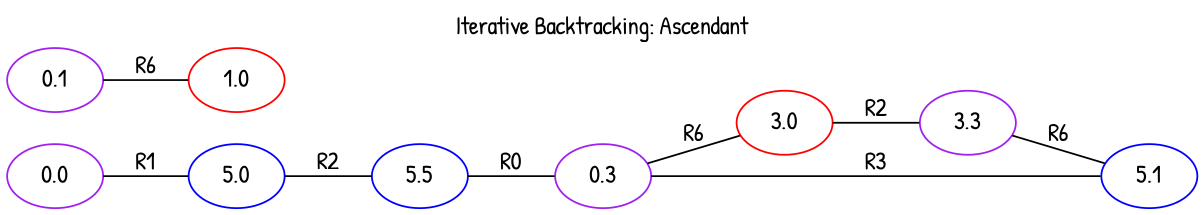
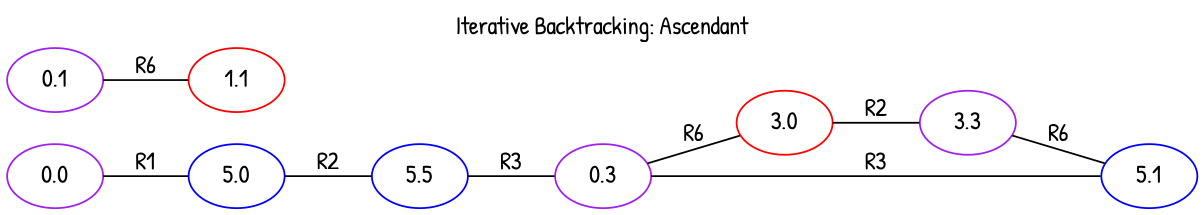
(237, 80) -> (237, 80)
(512, 163) -> (512, 163)
